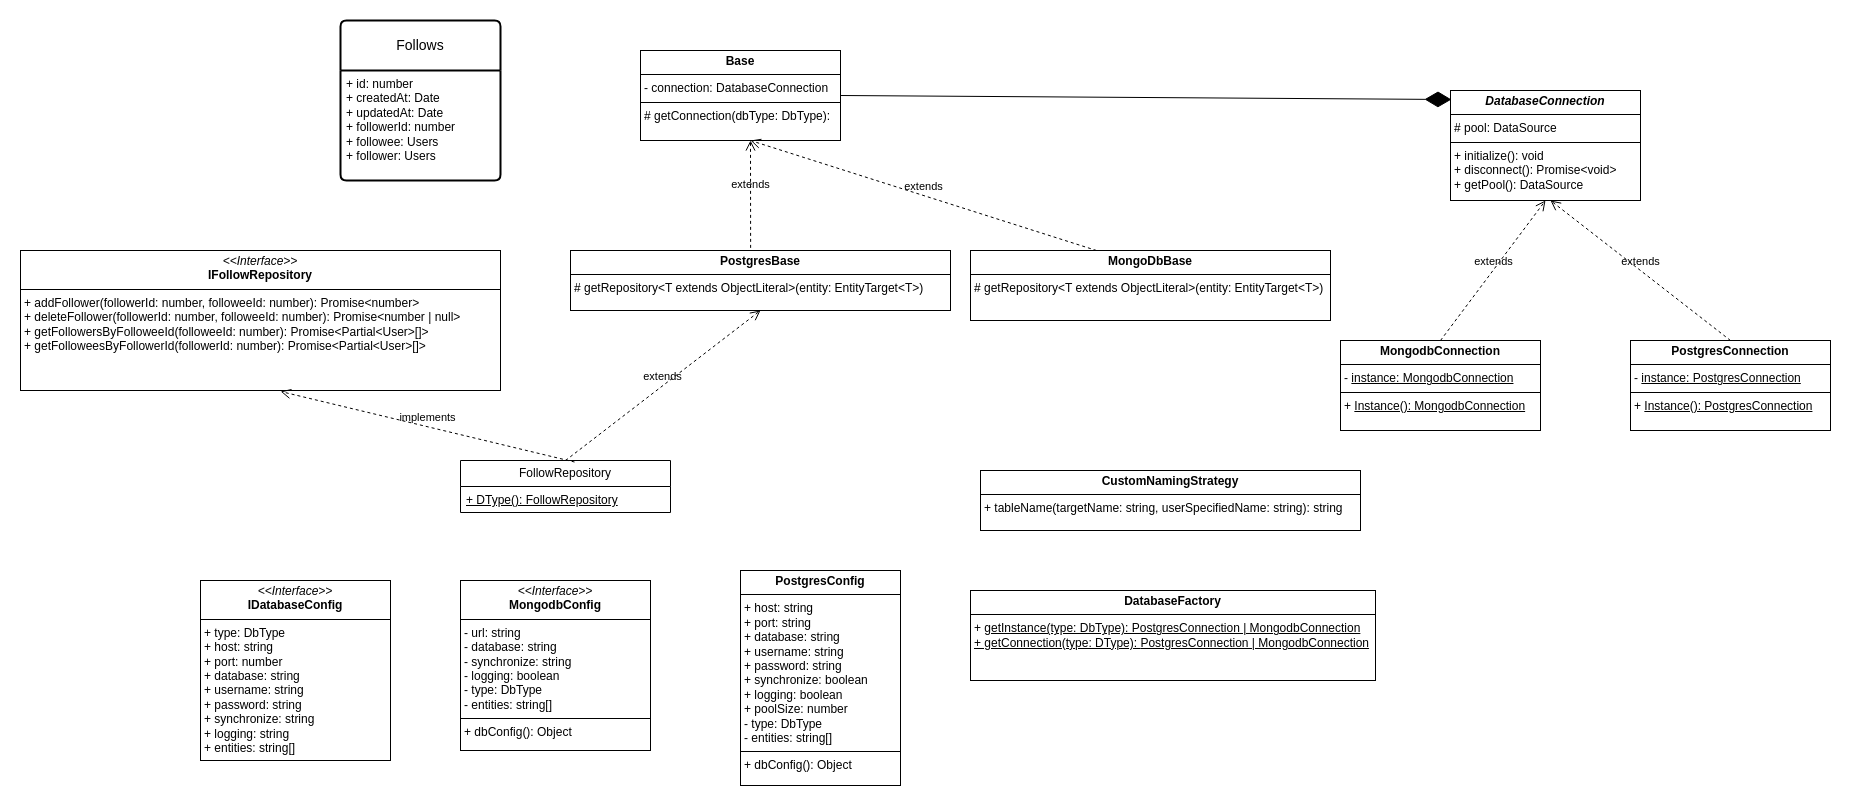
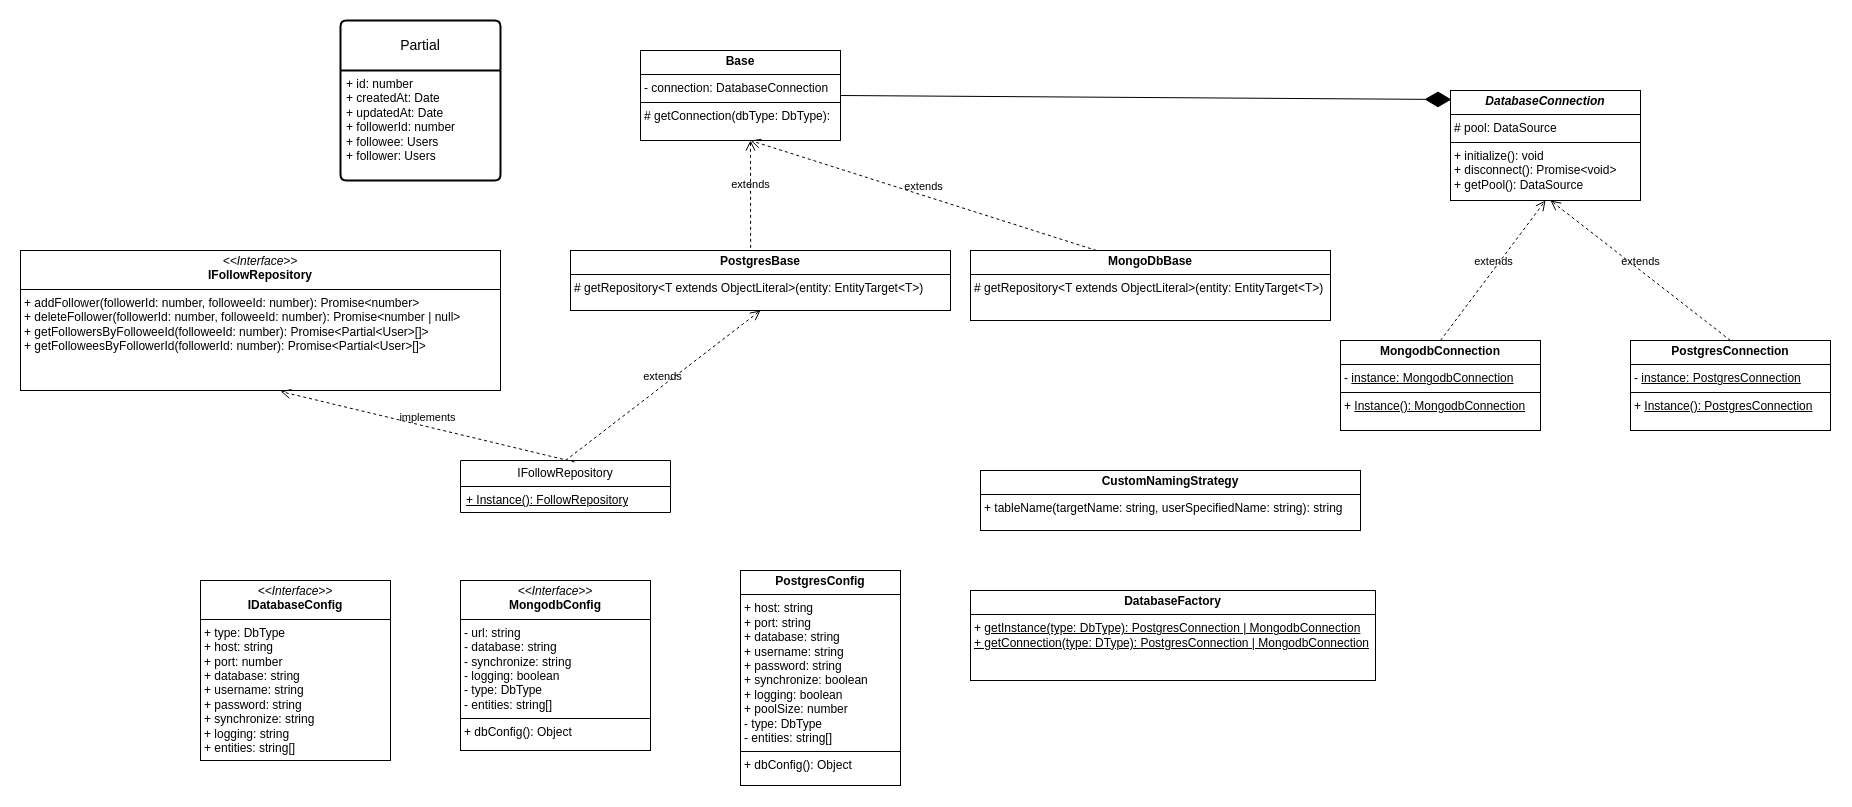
(421, 46) -> (421, 46)
(566, 474) -> (566, 474)
(548, 501) -> (558, 501)
